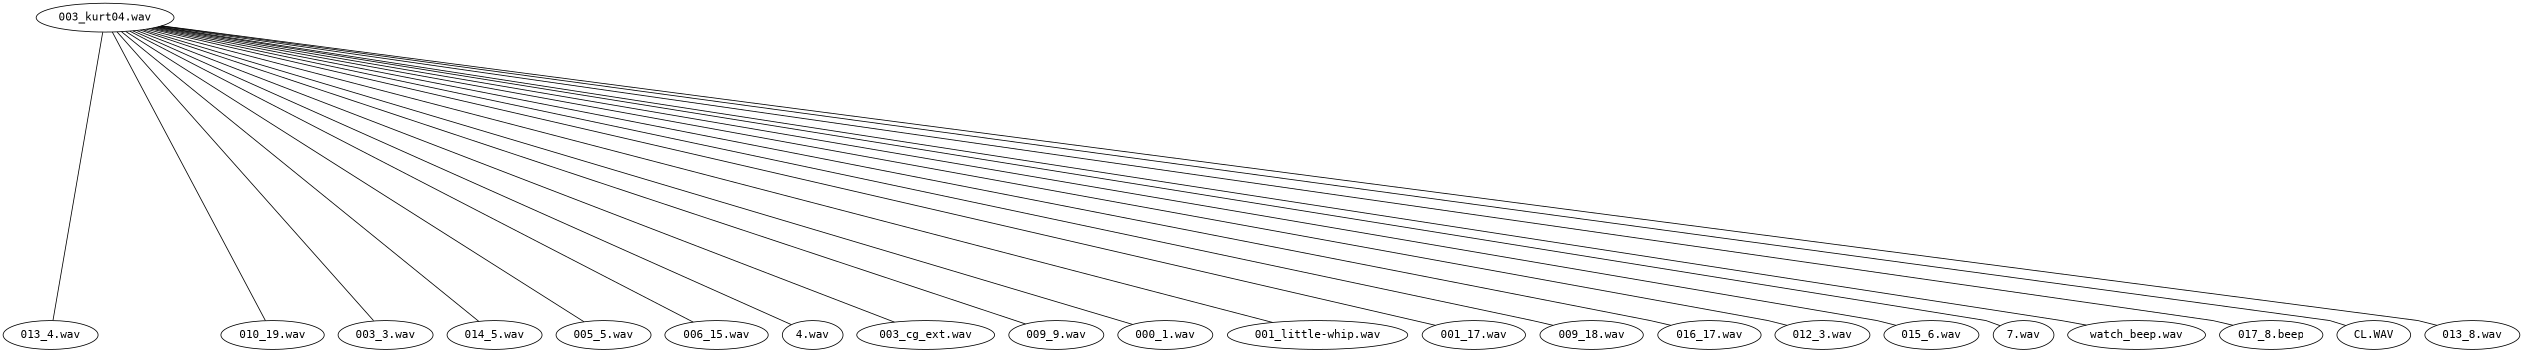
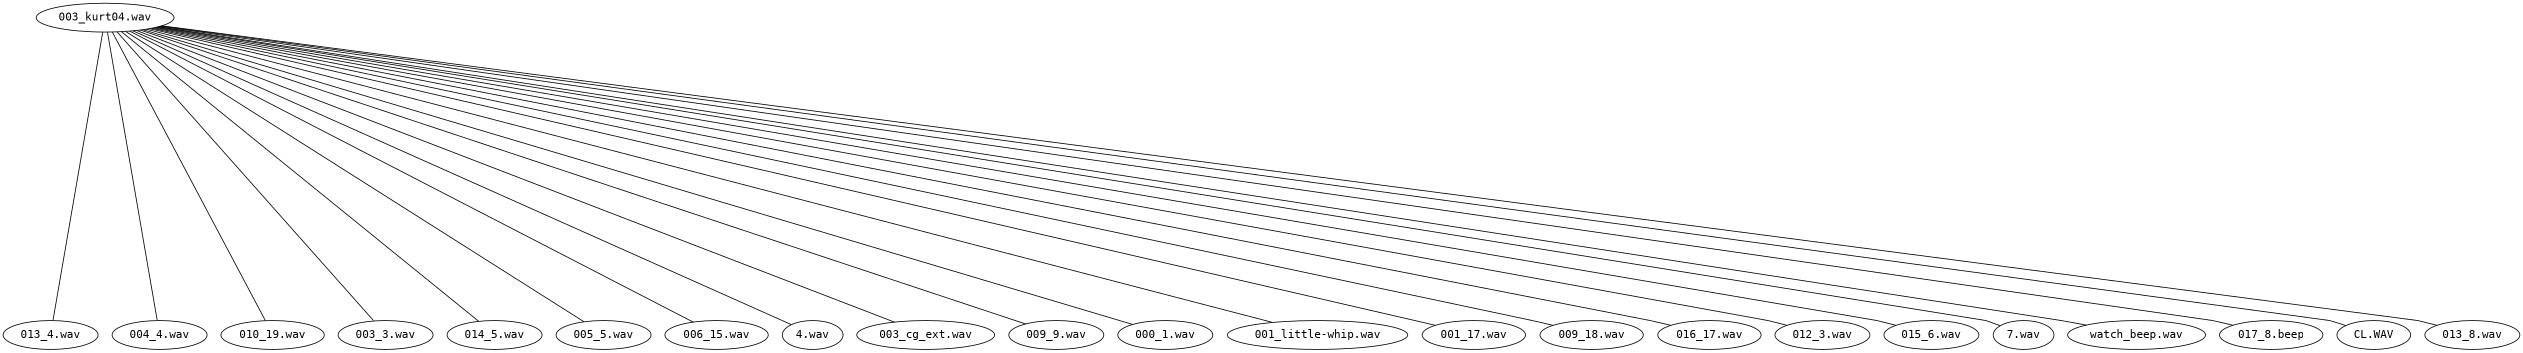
none -> (160, 335)
